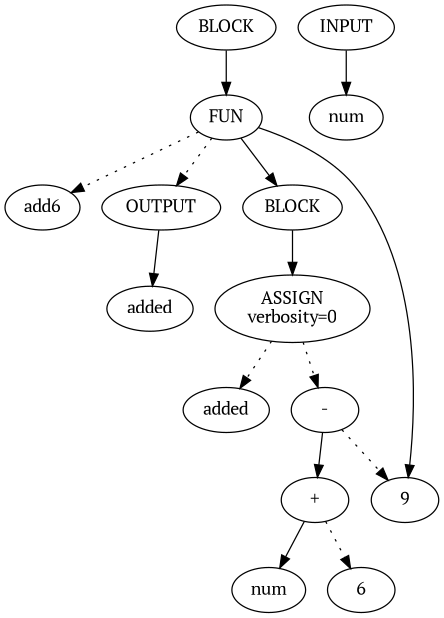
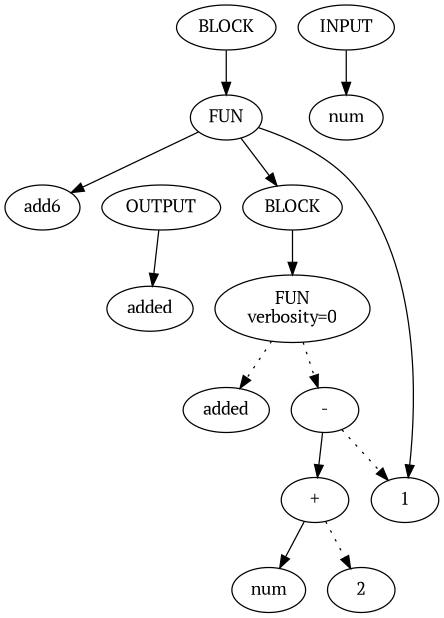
(198, 157) -> none
(141, 160) -> (141, 160)
(292, 309) -> (292, 309)
(405, 500) -> (405, 500)
(361, 590) -> (361, 590)
